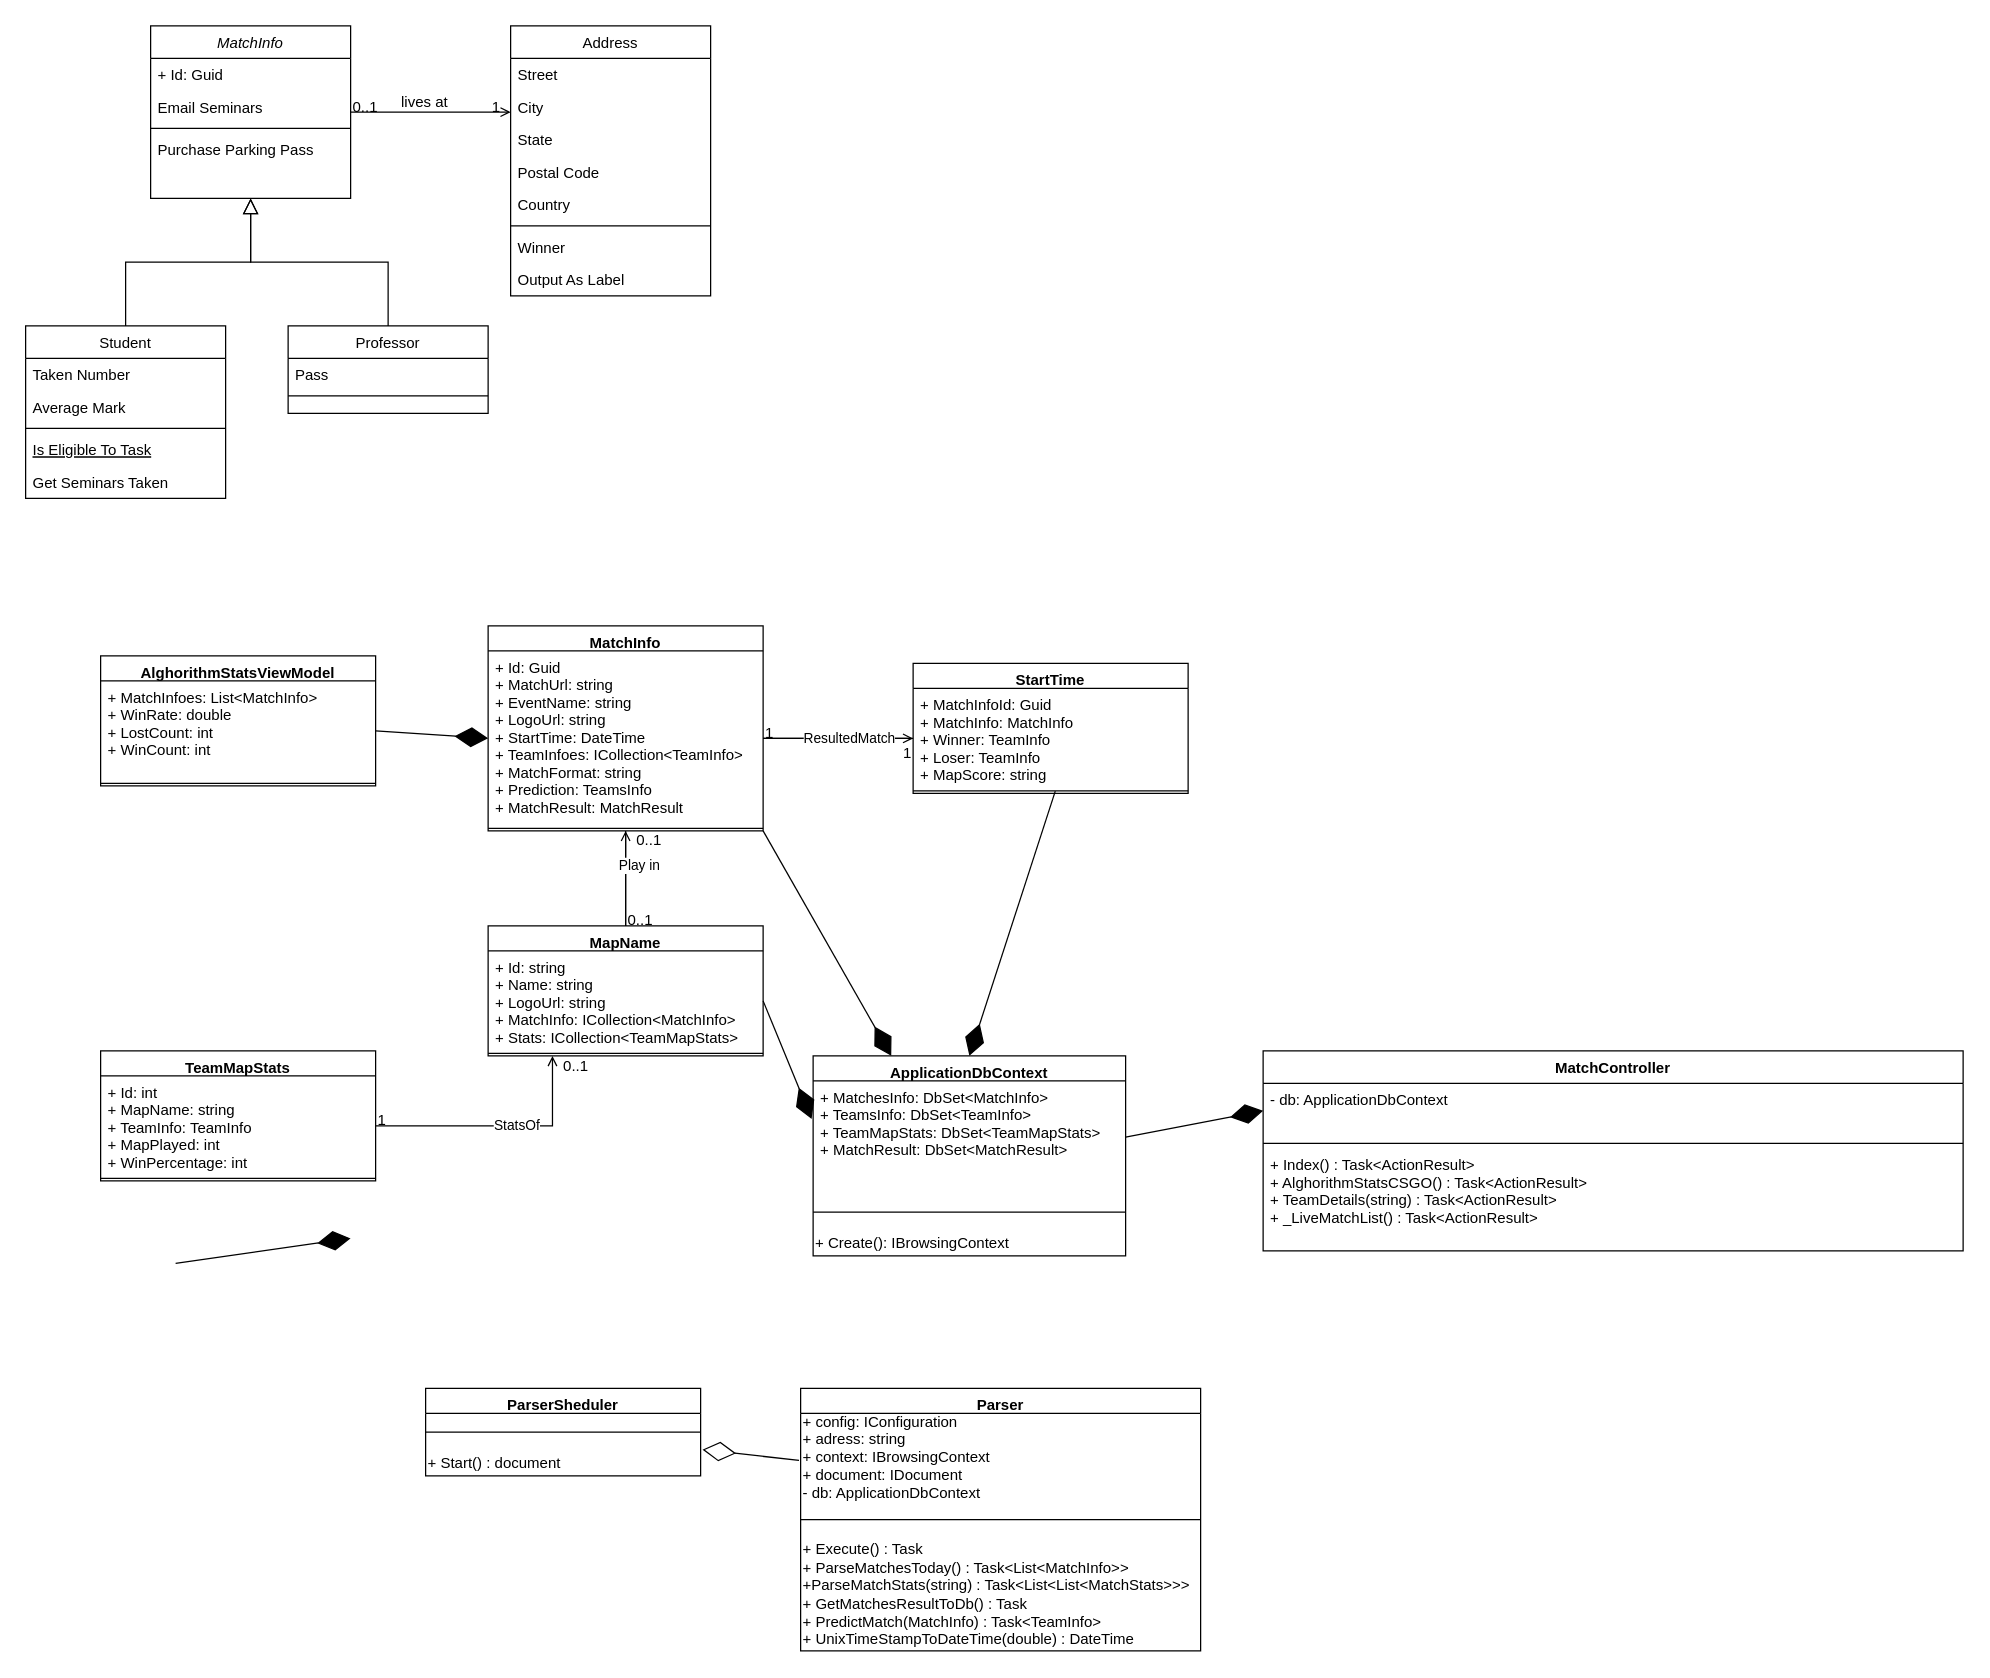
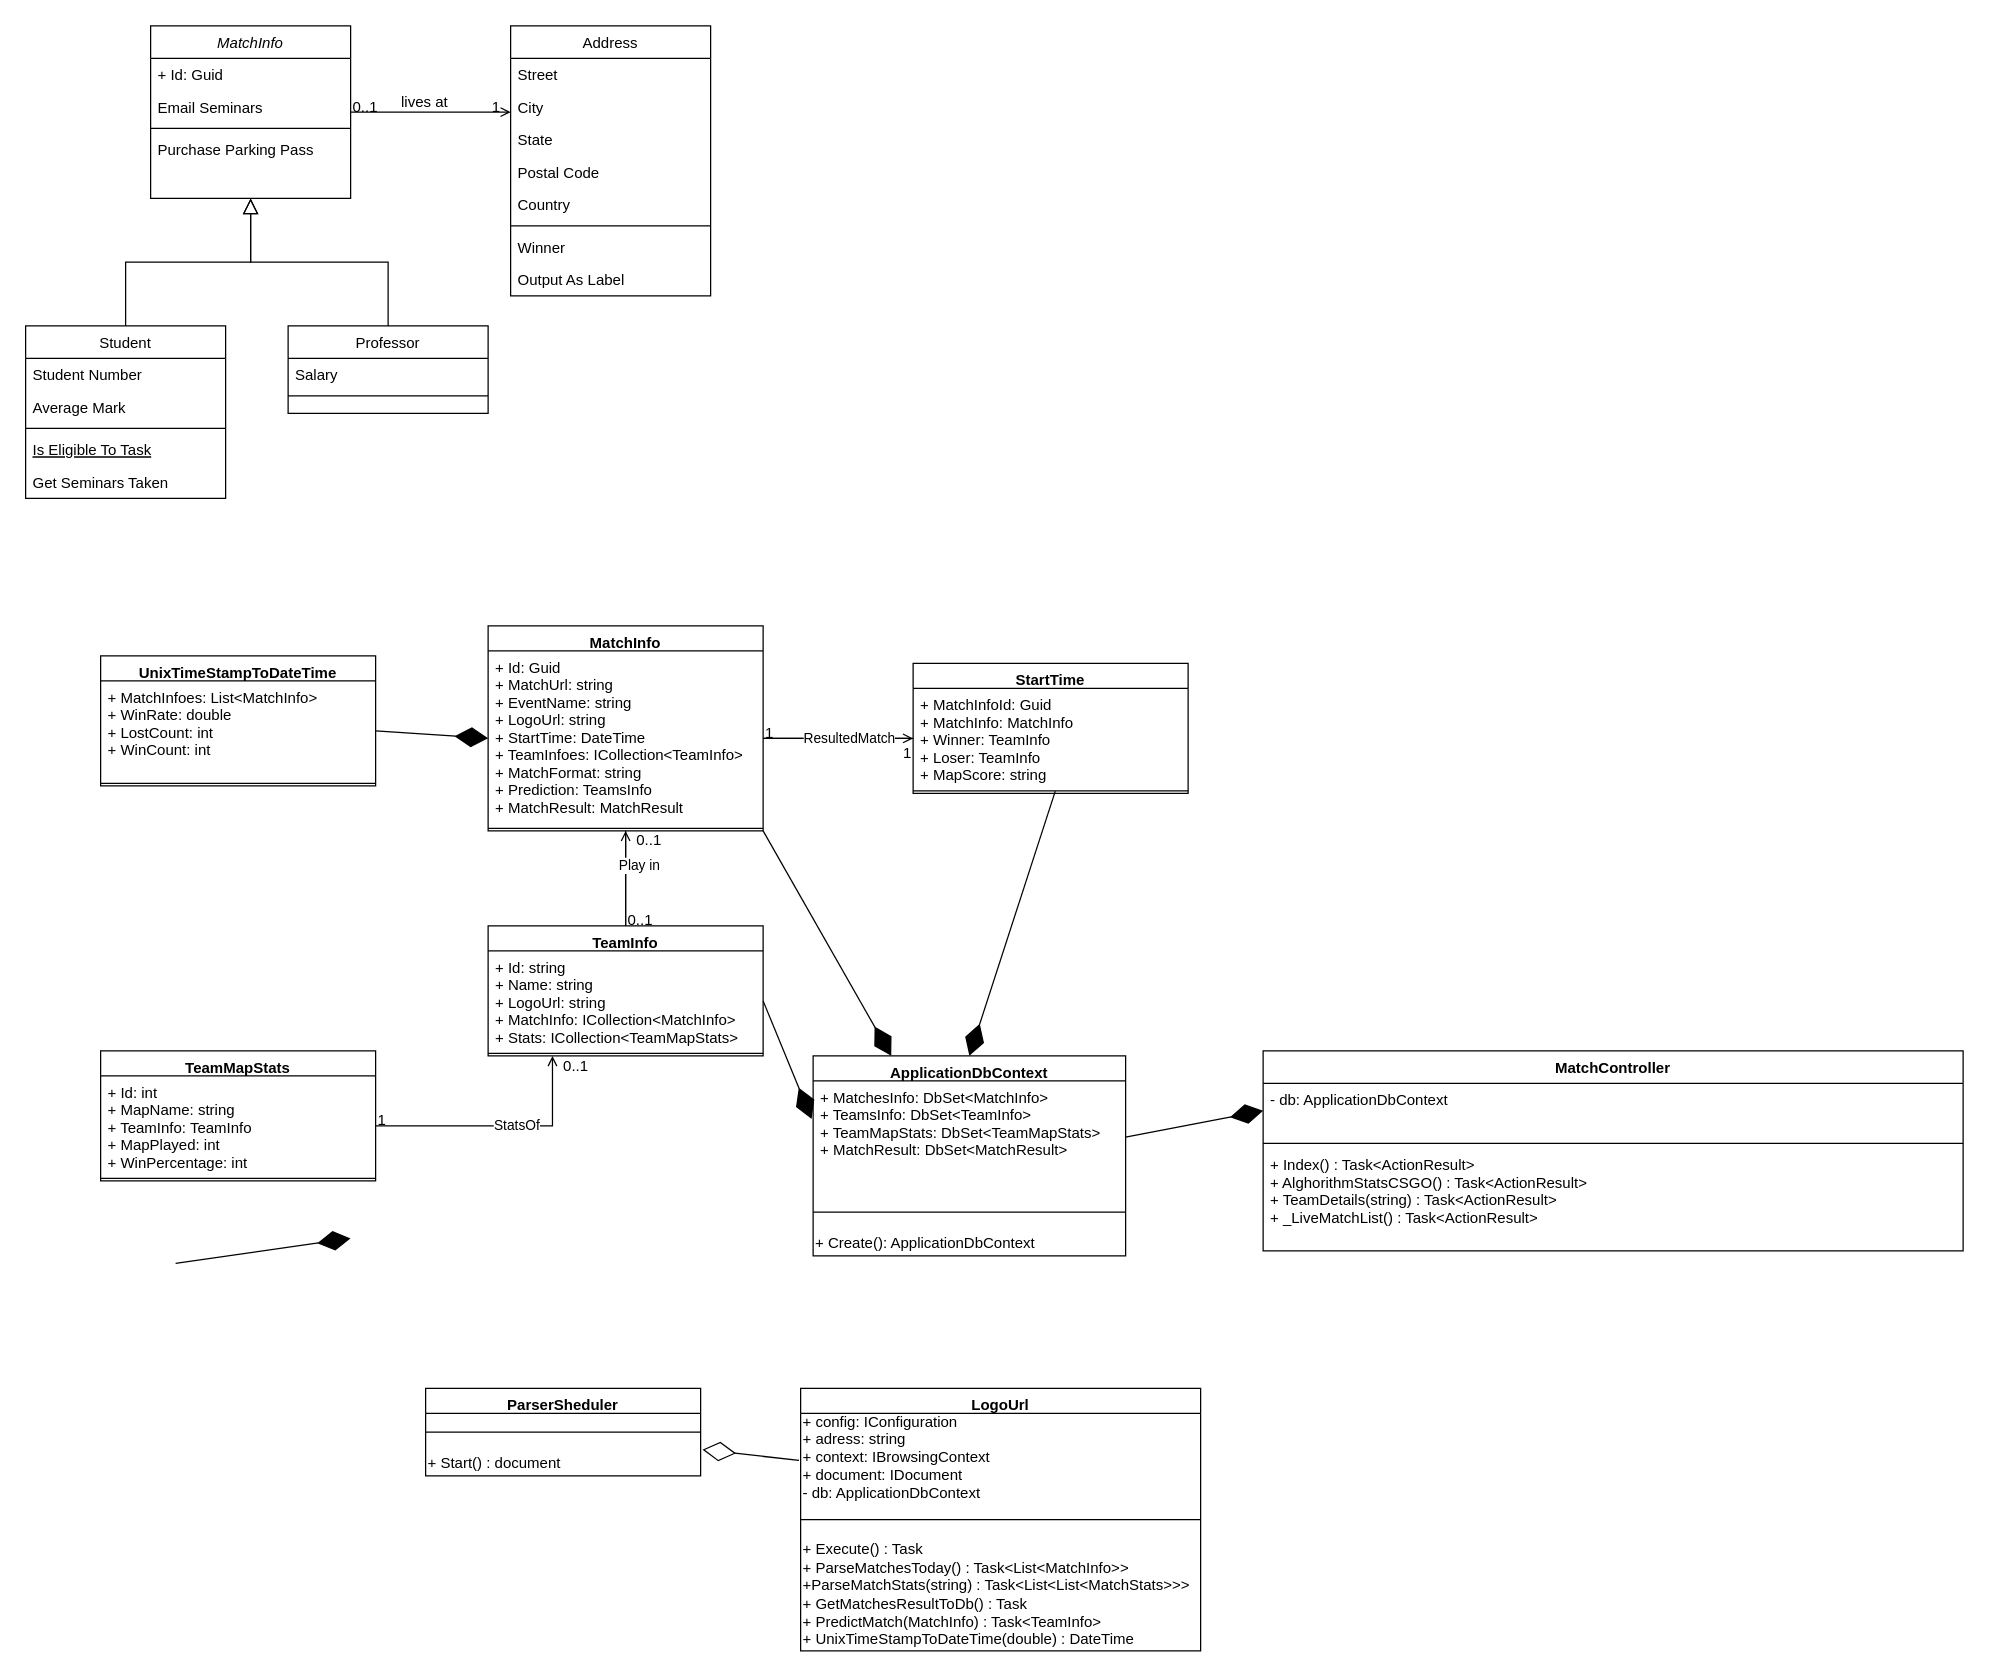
(81, 375) -> (89, 375)
(312, 375) -> (318, 375)
(238, 673) -> (238, 673)
(625, 943) -> (625, 943)
(925, 1243) -> (938, 1243)
(1000, 1405) -> (1000, 1405)
